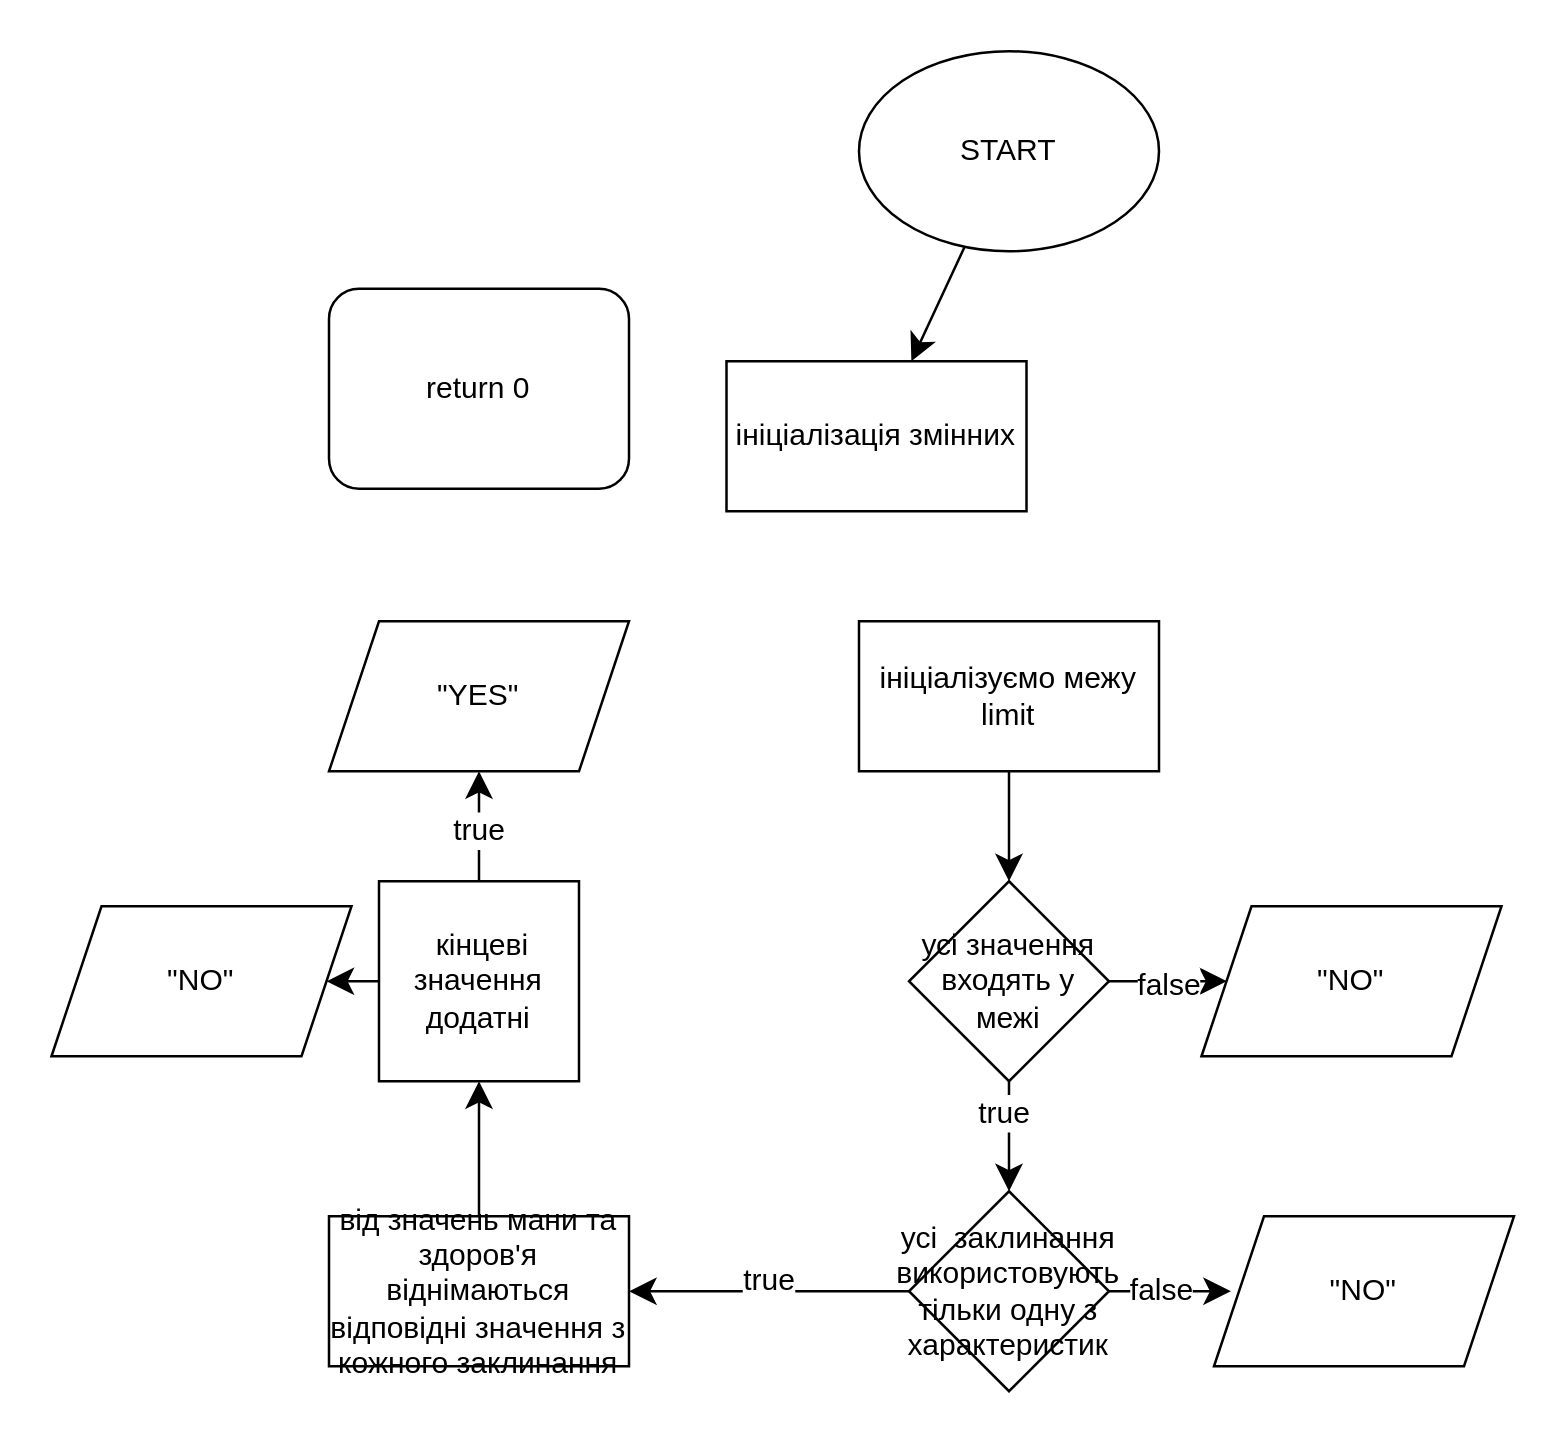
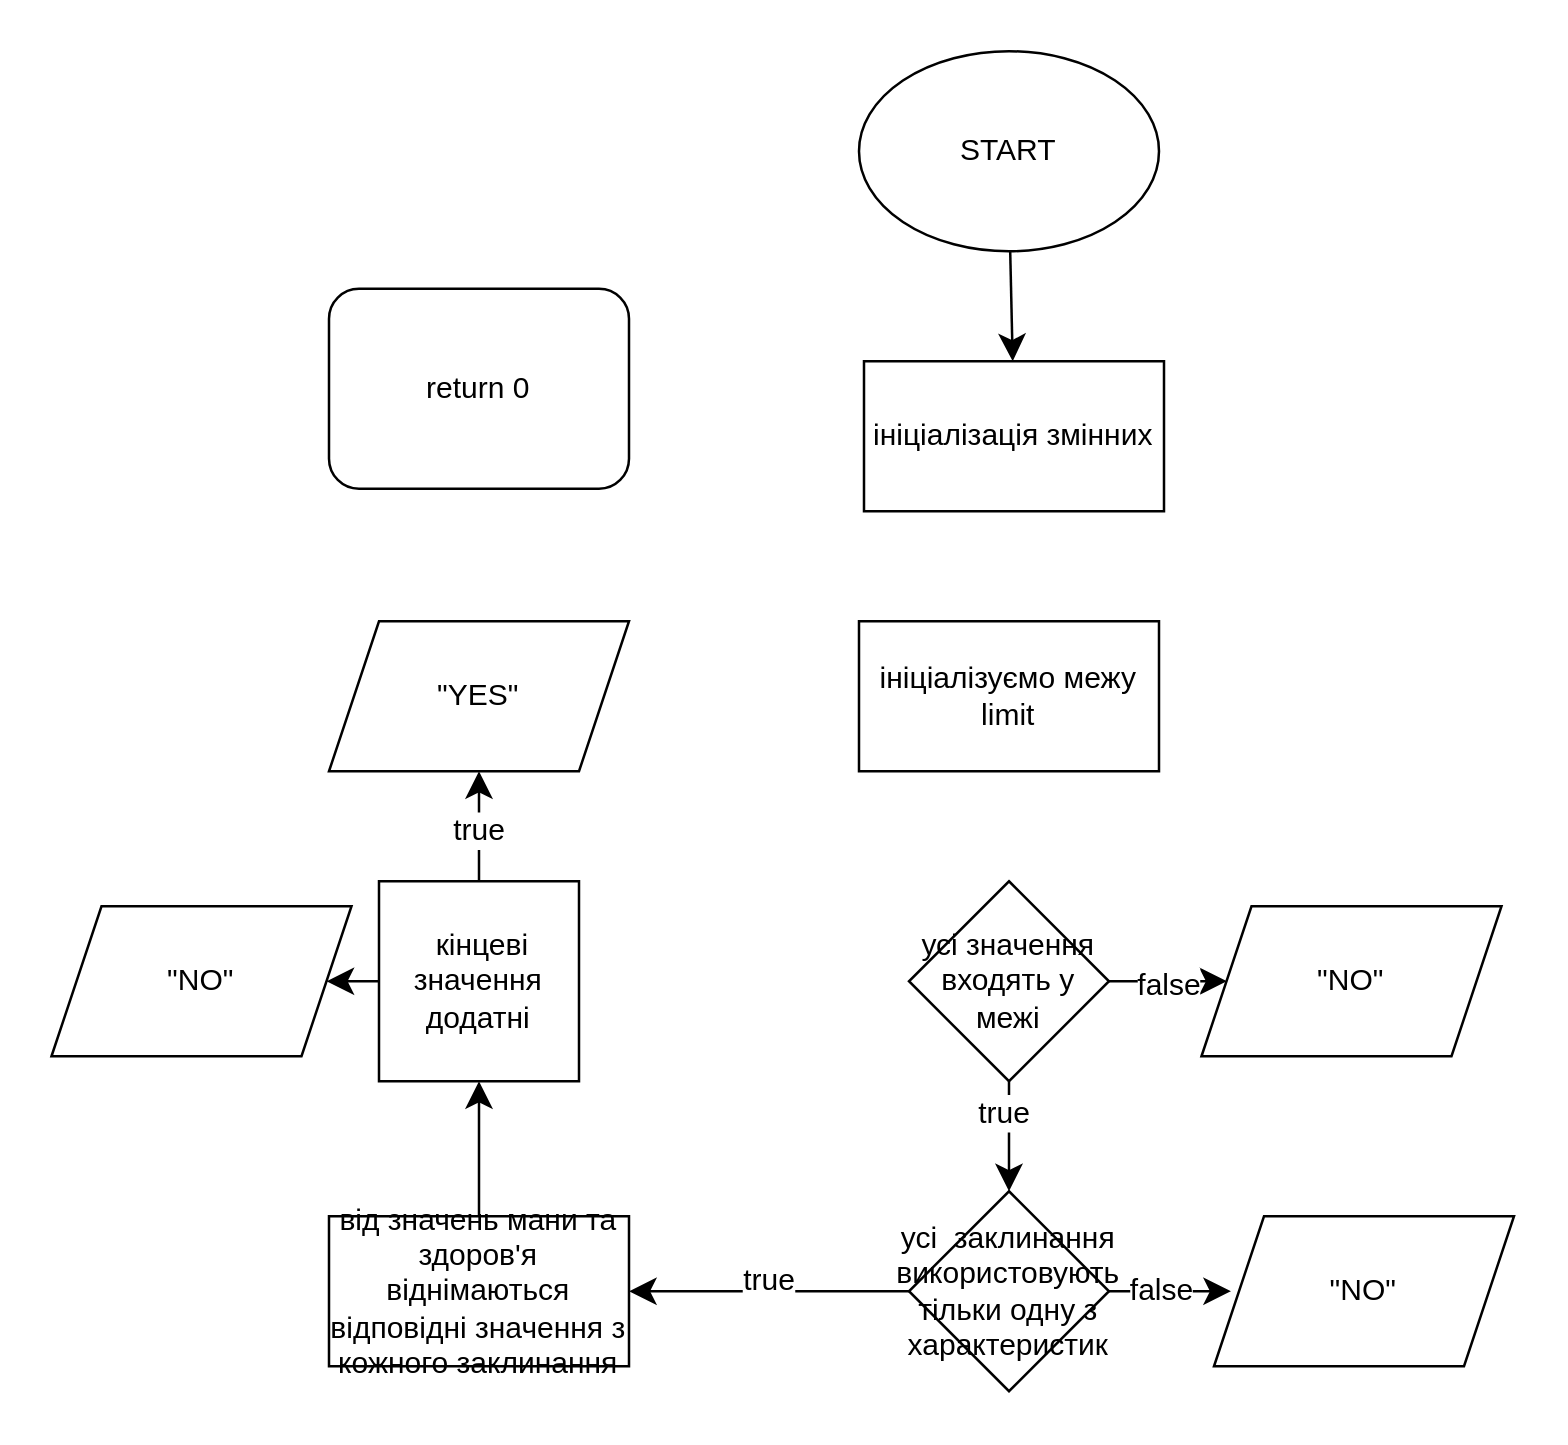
(876, 436) -> (1014, 436)
(1009, 818) -> none
